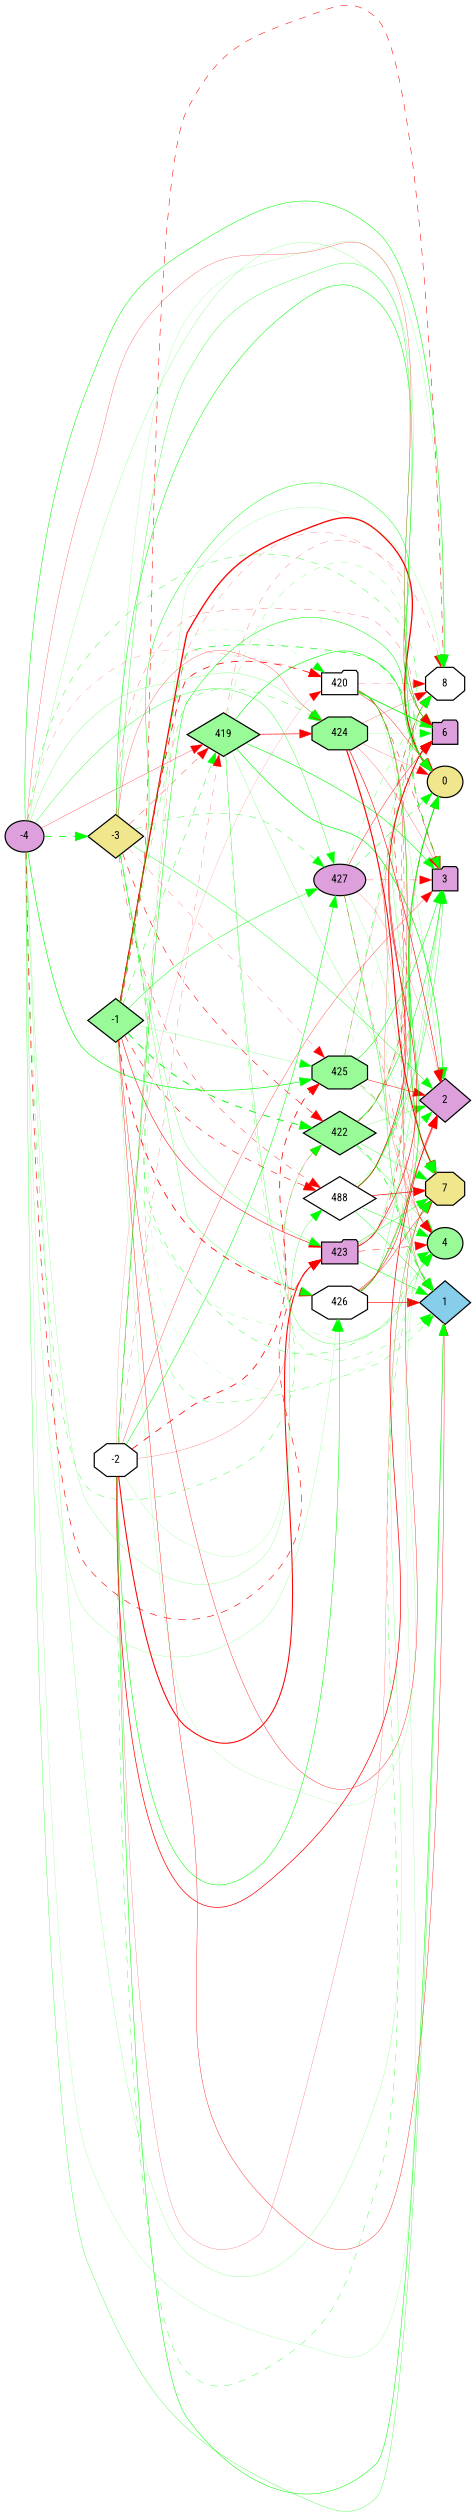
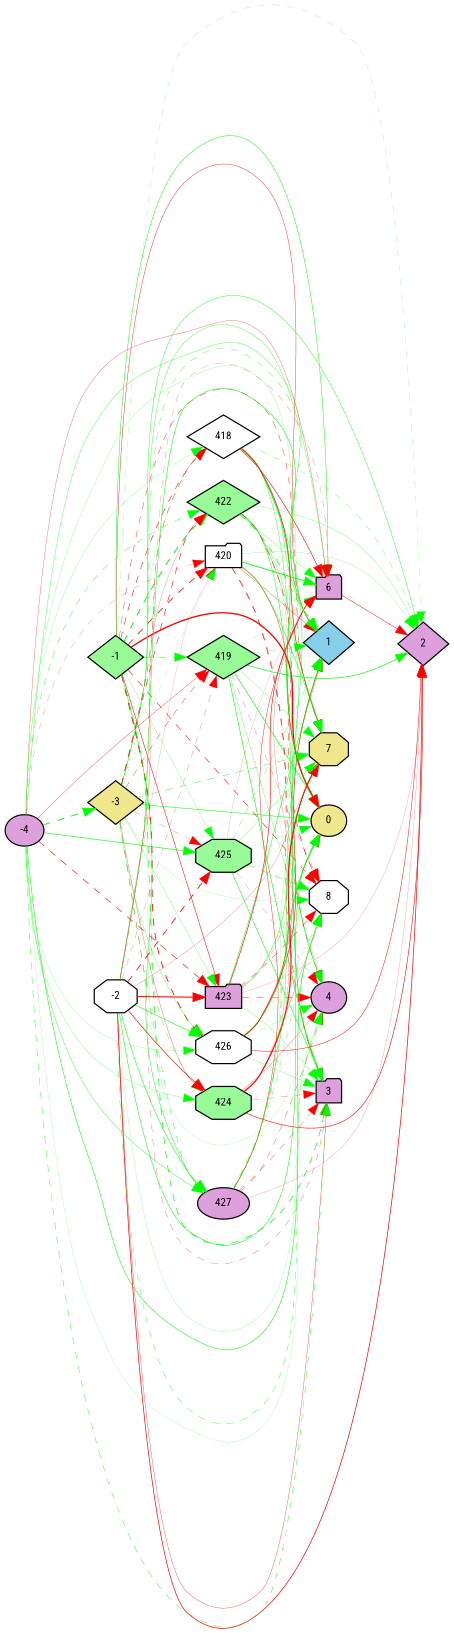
(217, 300) -> none
(275, 734) -> (171, 1058)
(413, 822) -> (278, 1097)
(390, 1086) -> (370, 612)
(340, 1198) -> (223, 437)
(445, 1243) -> (329, 997)
(269, 1730) -> (260, 404)
